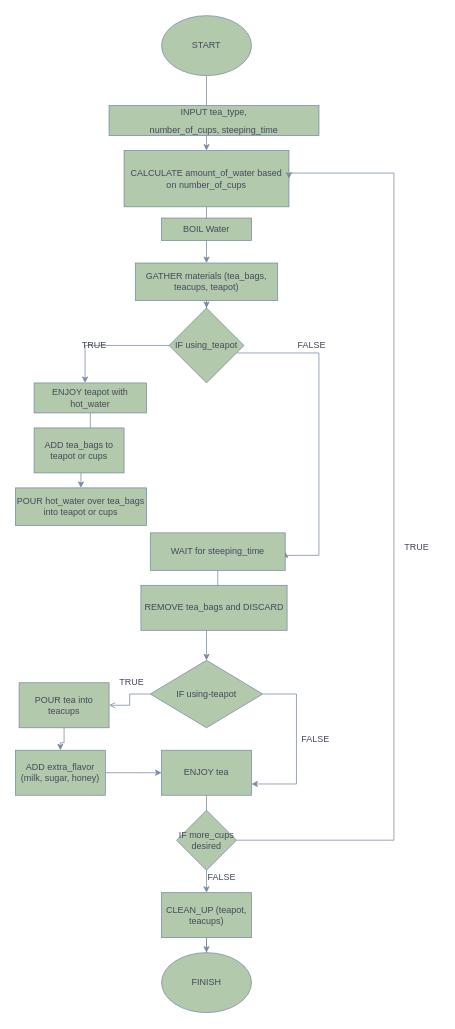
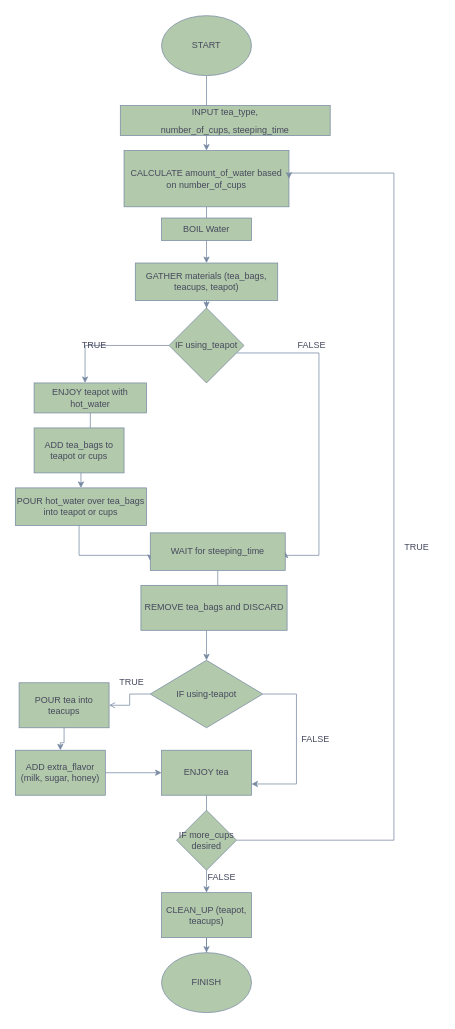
(214, 120) -> (225, 120)
none -> (113, 555)
